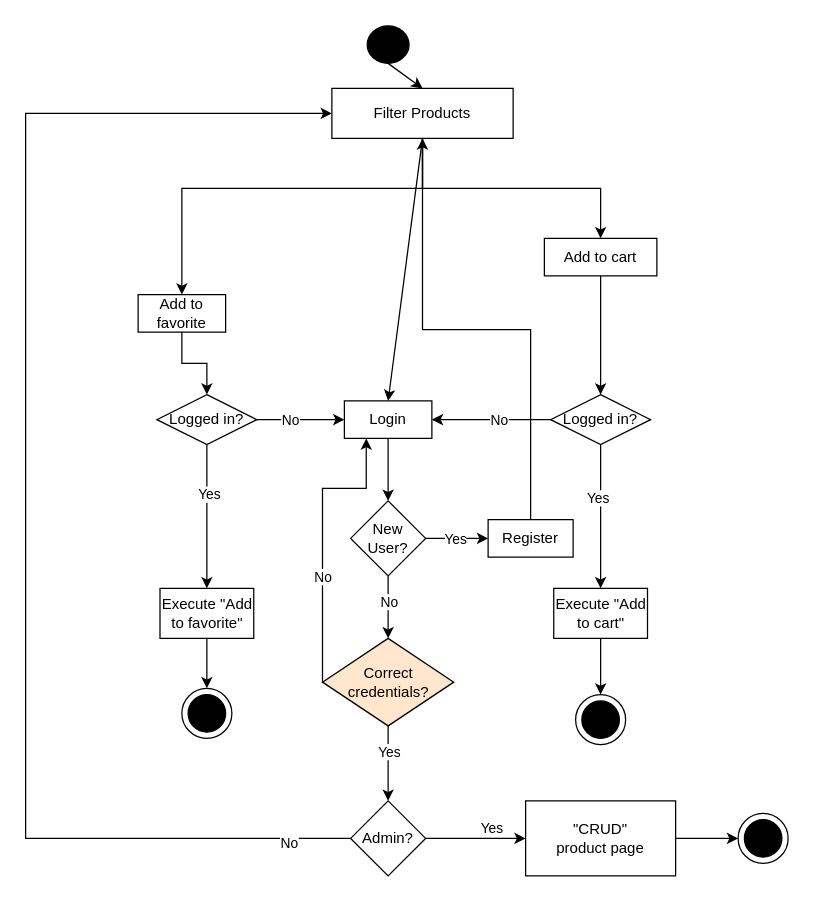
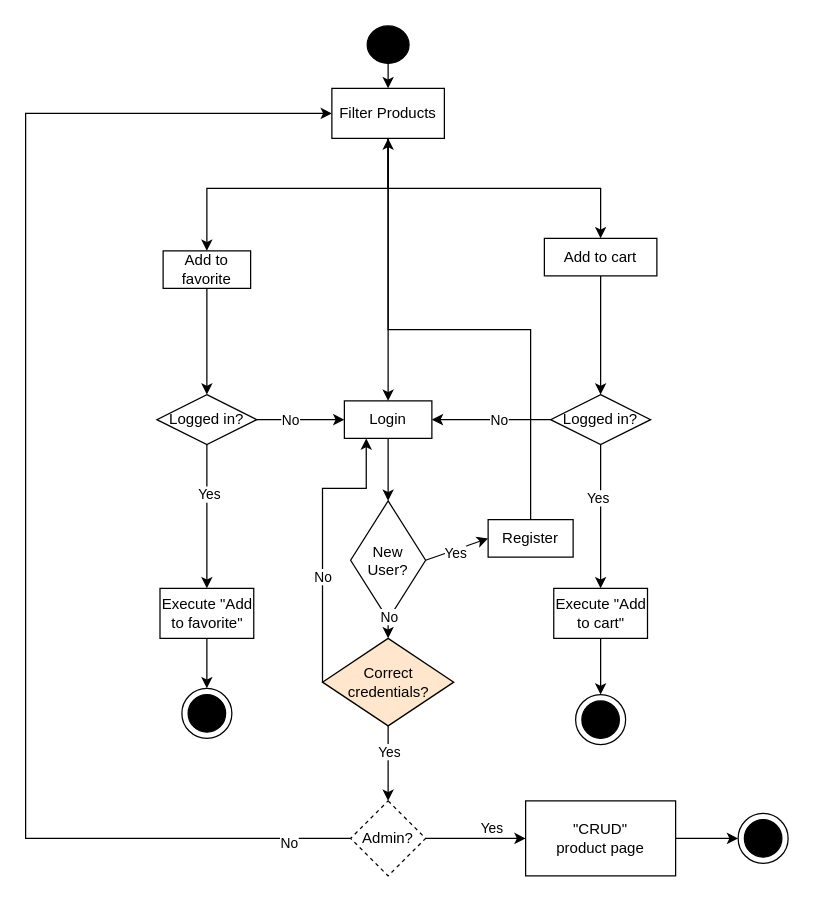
(423, 113) -> (388, 113)
(182, 313) -> (207, 269)
(388, 538) -> (388, 560)
(388, 838) -> (388, 838)
